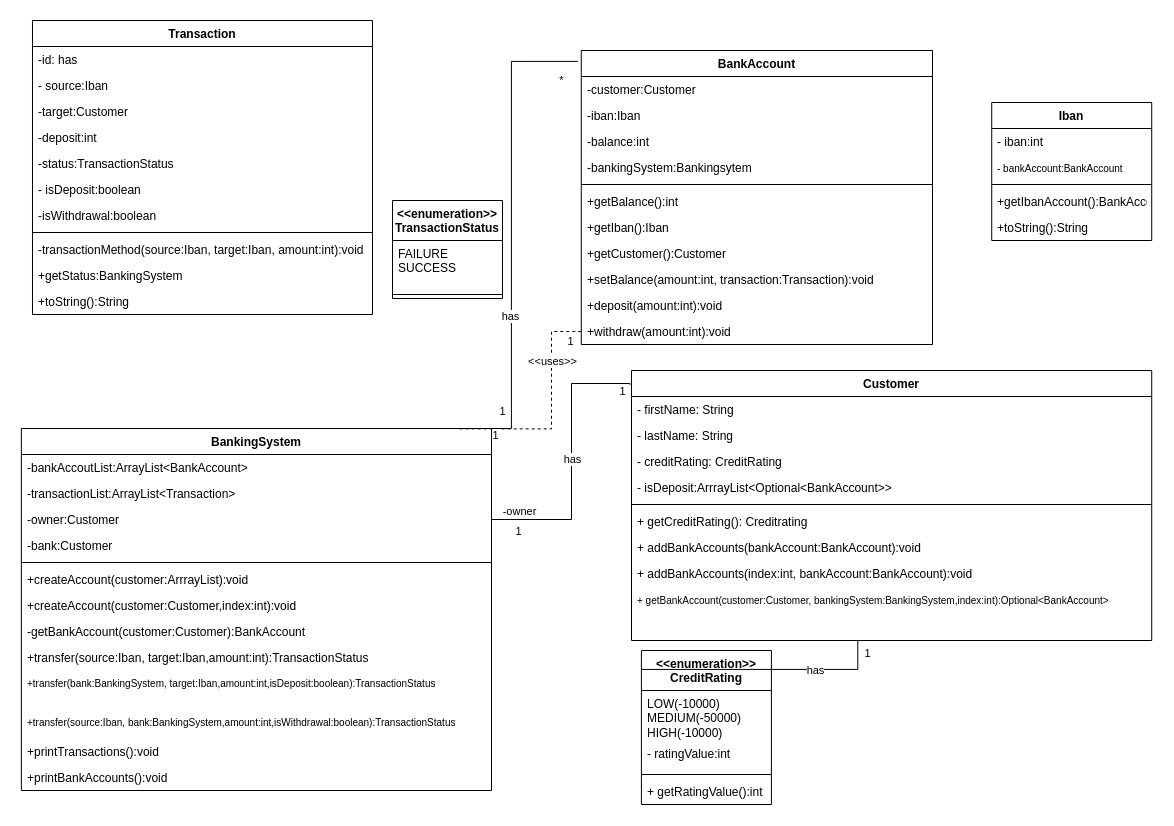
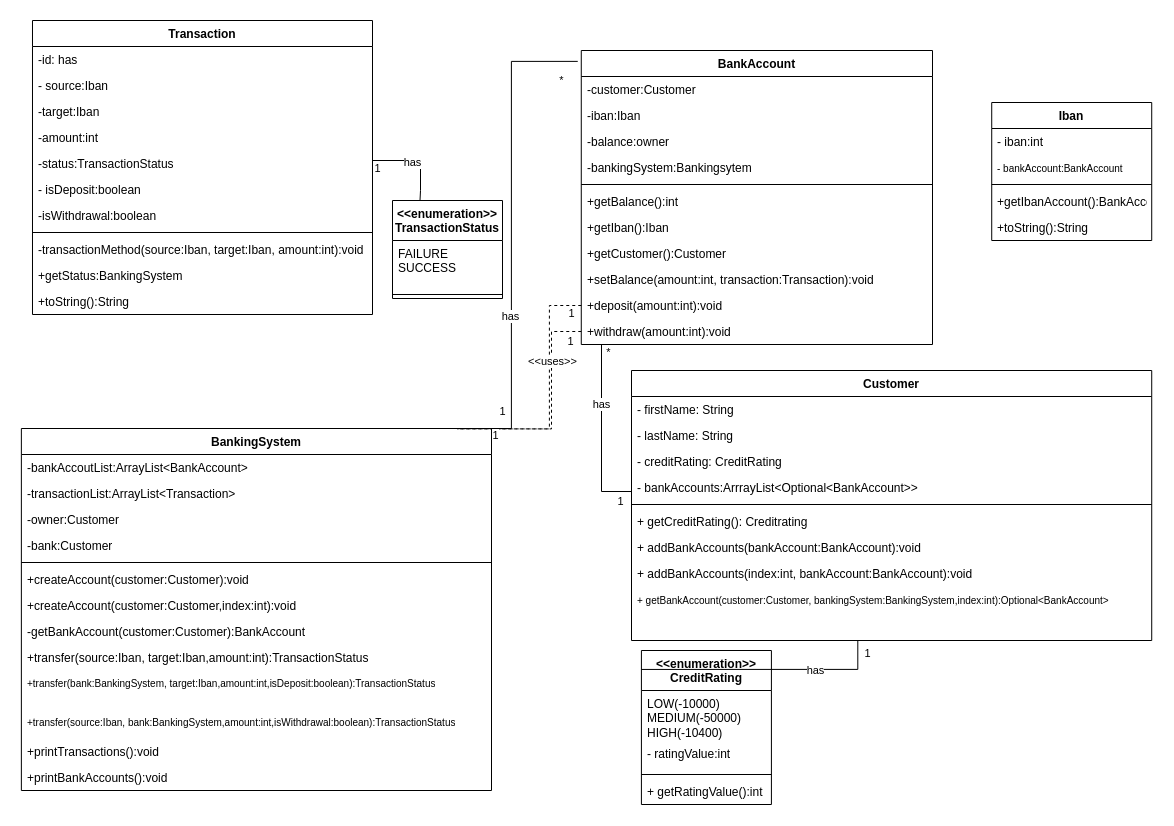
(91, 113) -> (77, 113)
(74, 139) -> (72, 139)
(623, 143) -> (631, 143)
none -> (417, 161)
none -> (549, 316)
none -> (602, 433)
(572, 462) -> none
(778, 489) -> (791, 489)
(156, 581) -> (151, 581)
(695, 719) -> (695, 719)
